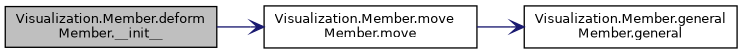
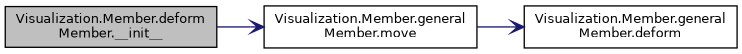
(371, 27) -> (371, 27)
(631, 27) -> (631, 27)
